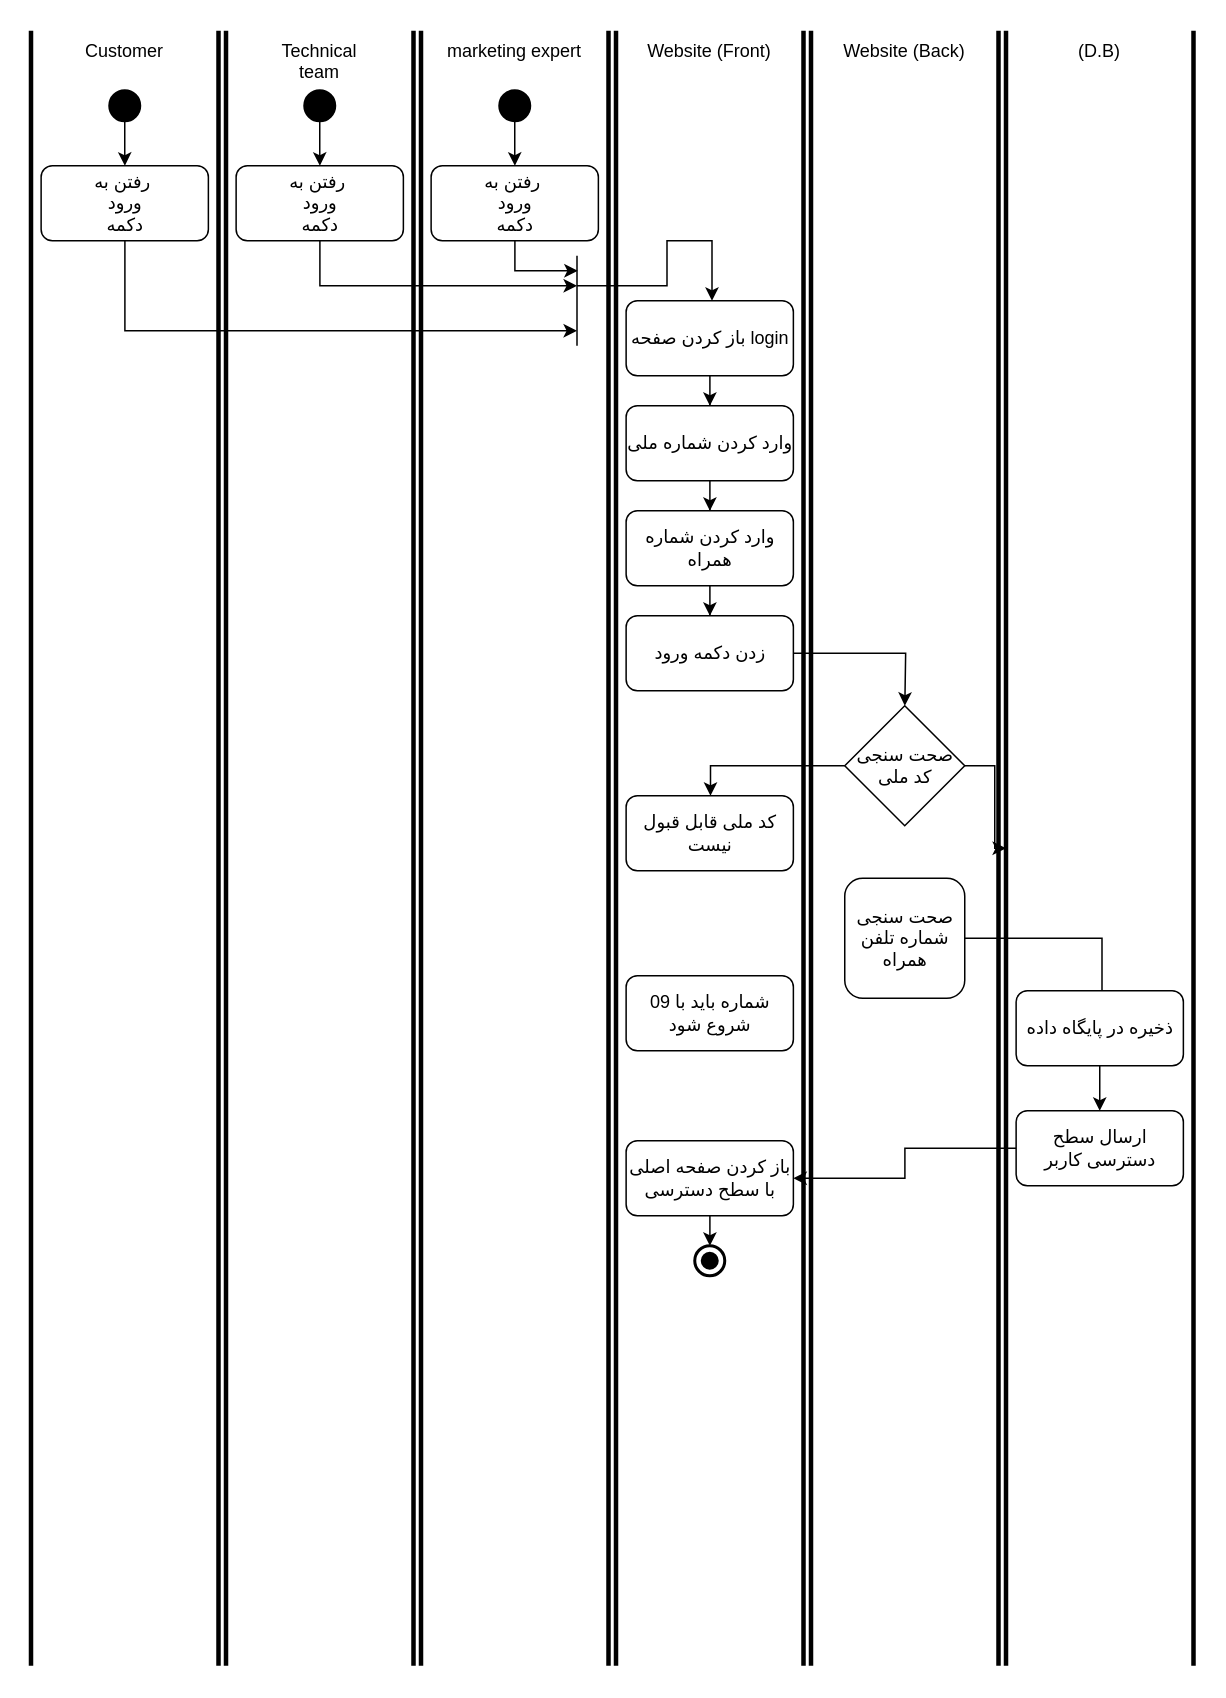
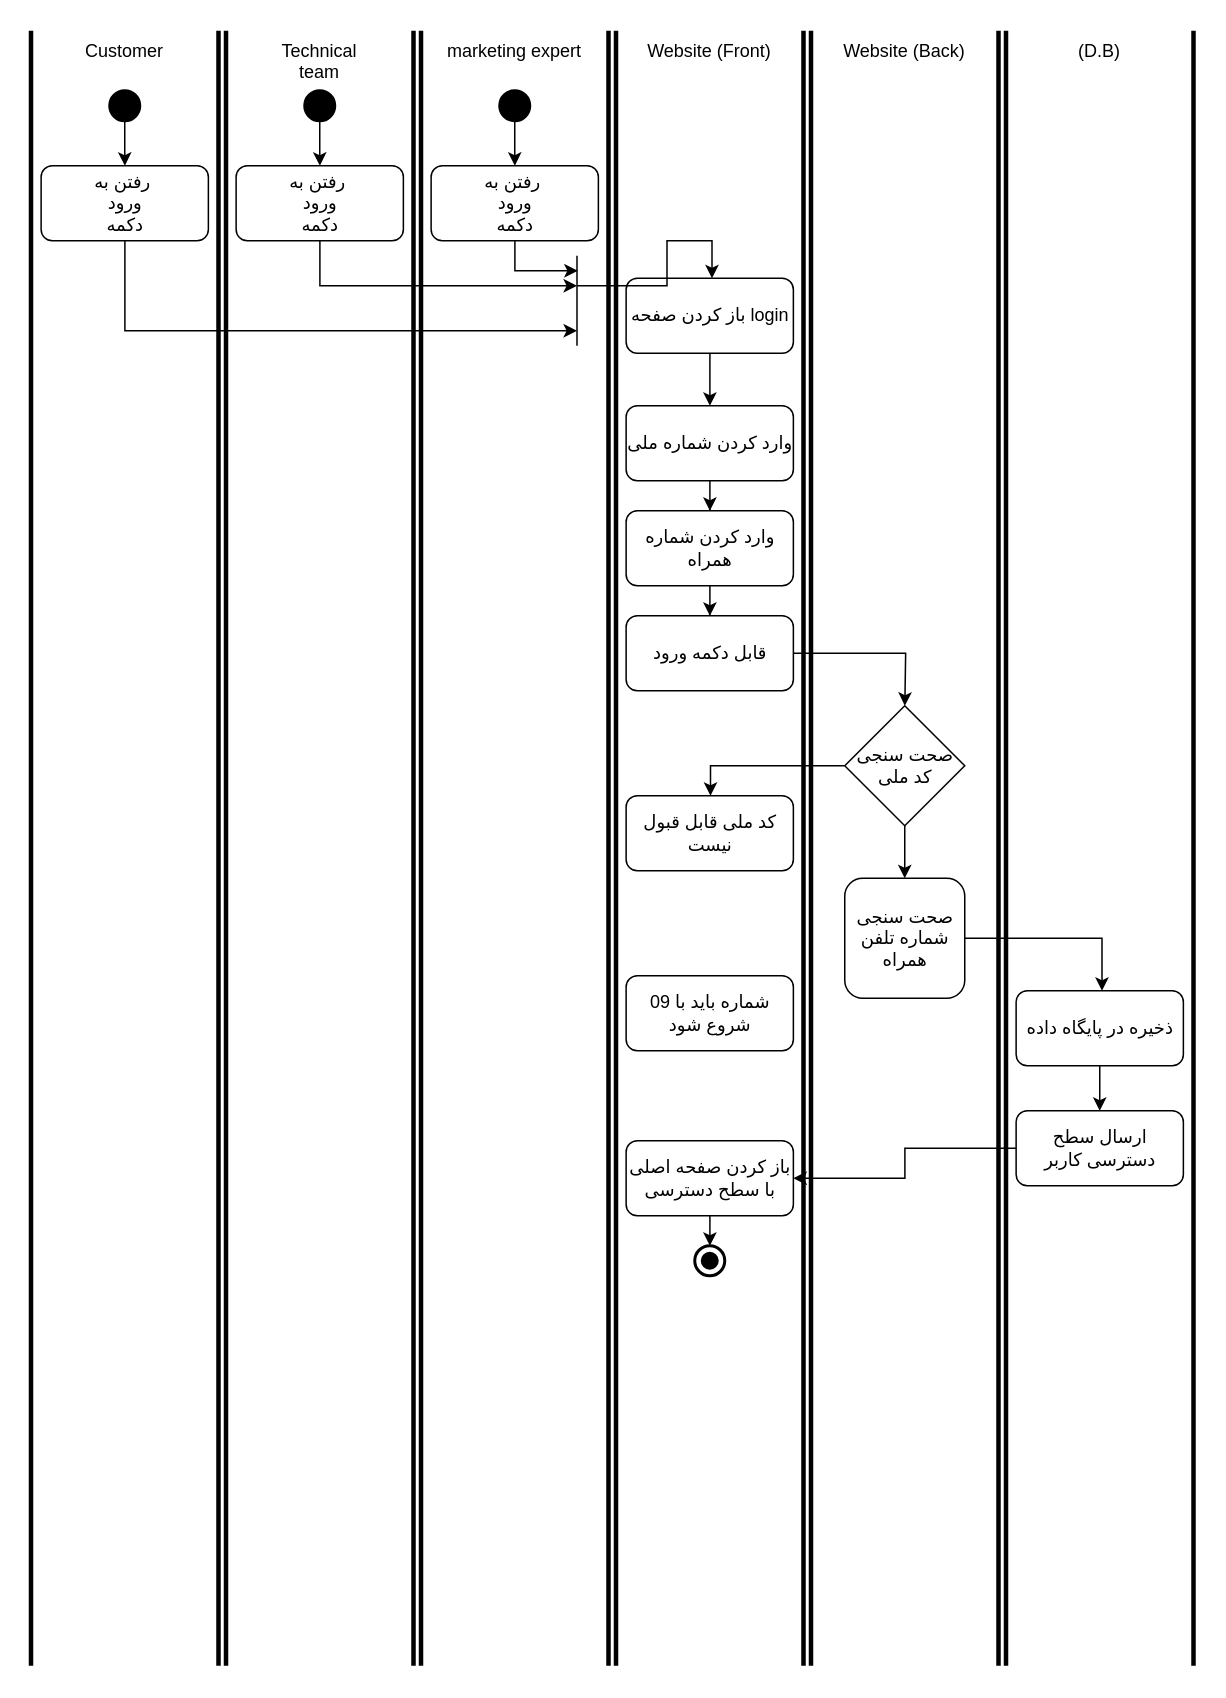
(710, 338) -> (710, 316)
(710, 653) -> (710, 653)
(995, 792) -> (905, 865)
(1102, 983) -> (1102, 979)
